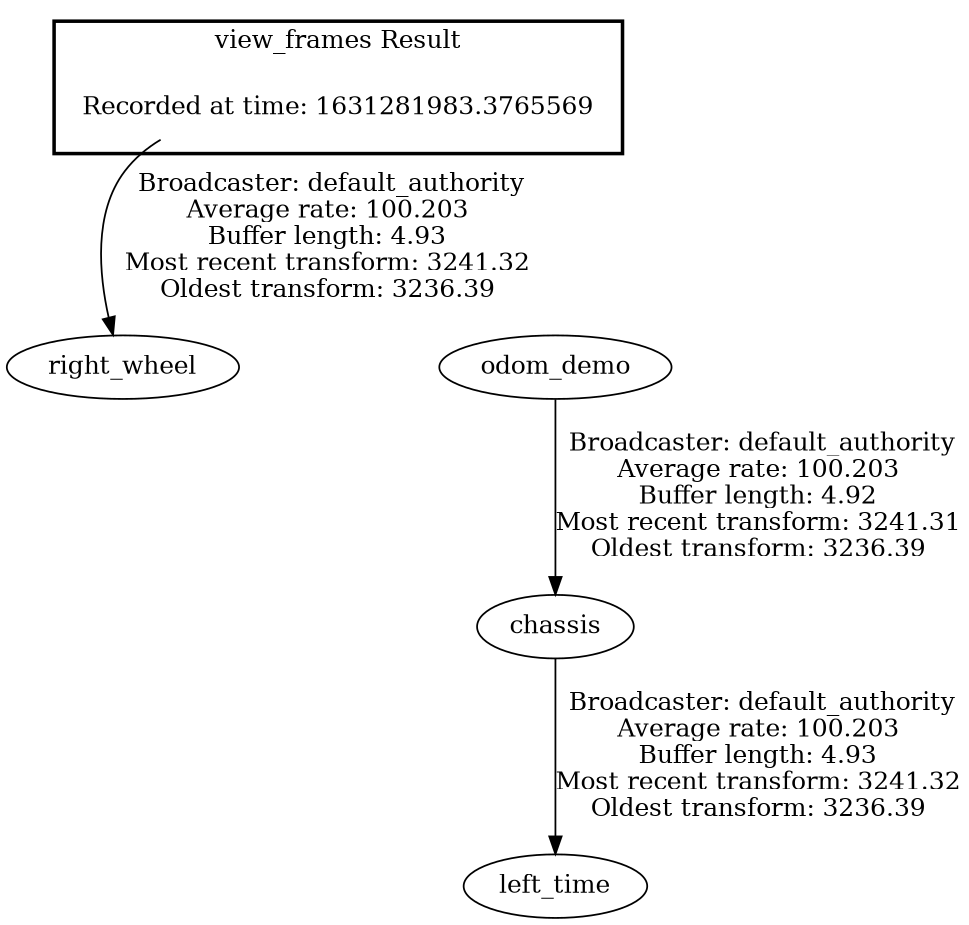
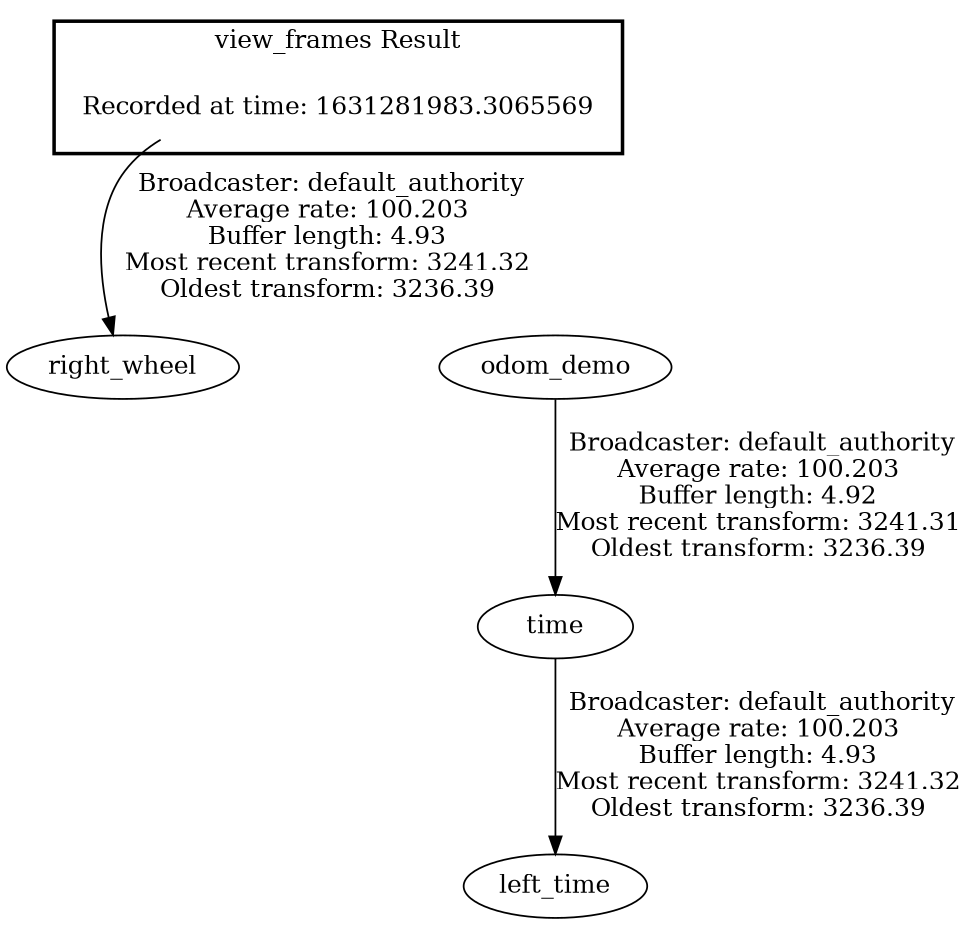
(338, 108) -> (338, 108)
(555, 627) -> (555, 627)
